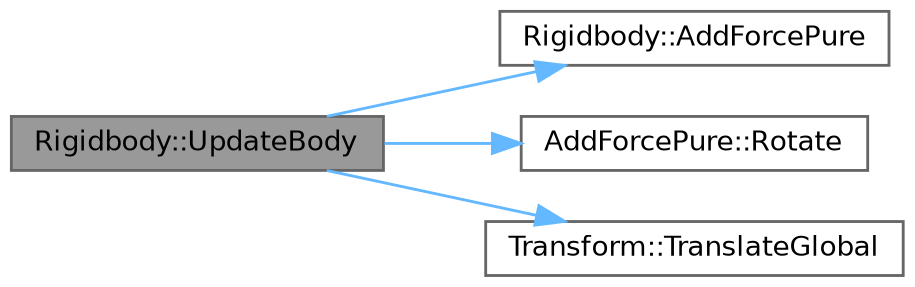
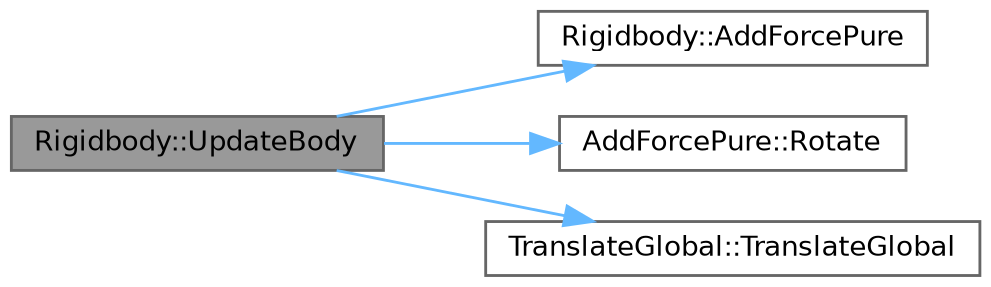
(694, 249) -> (733, 249)
